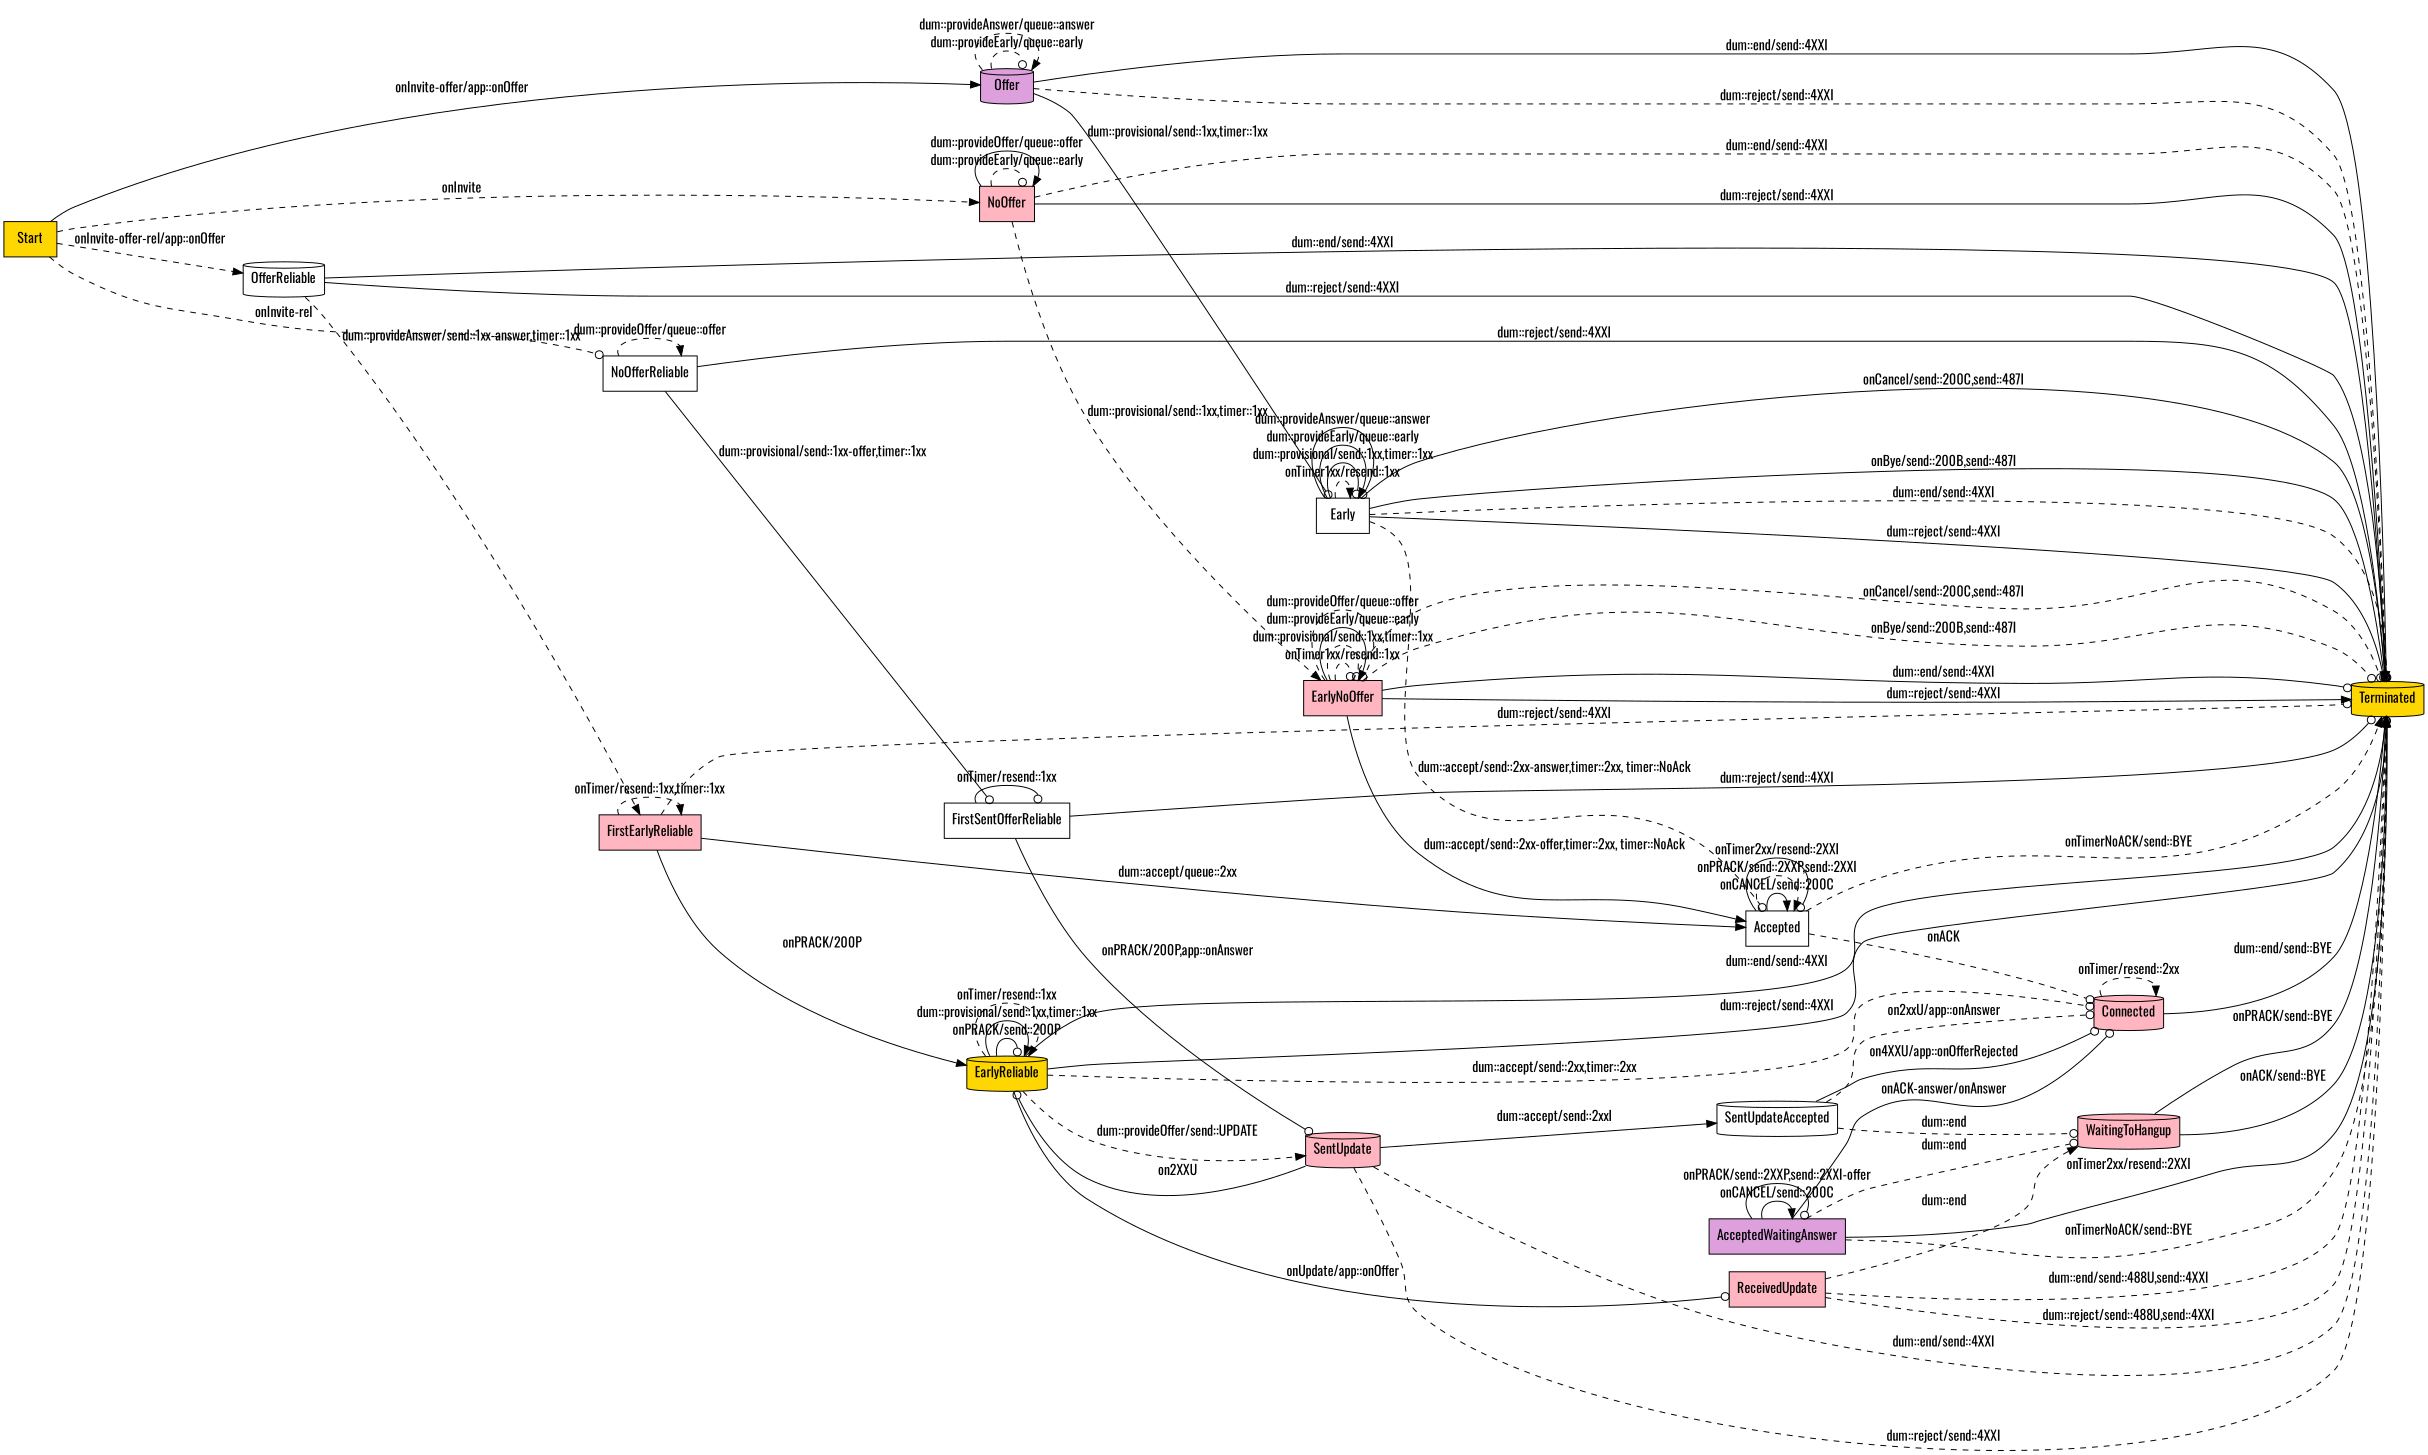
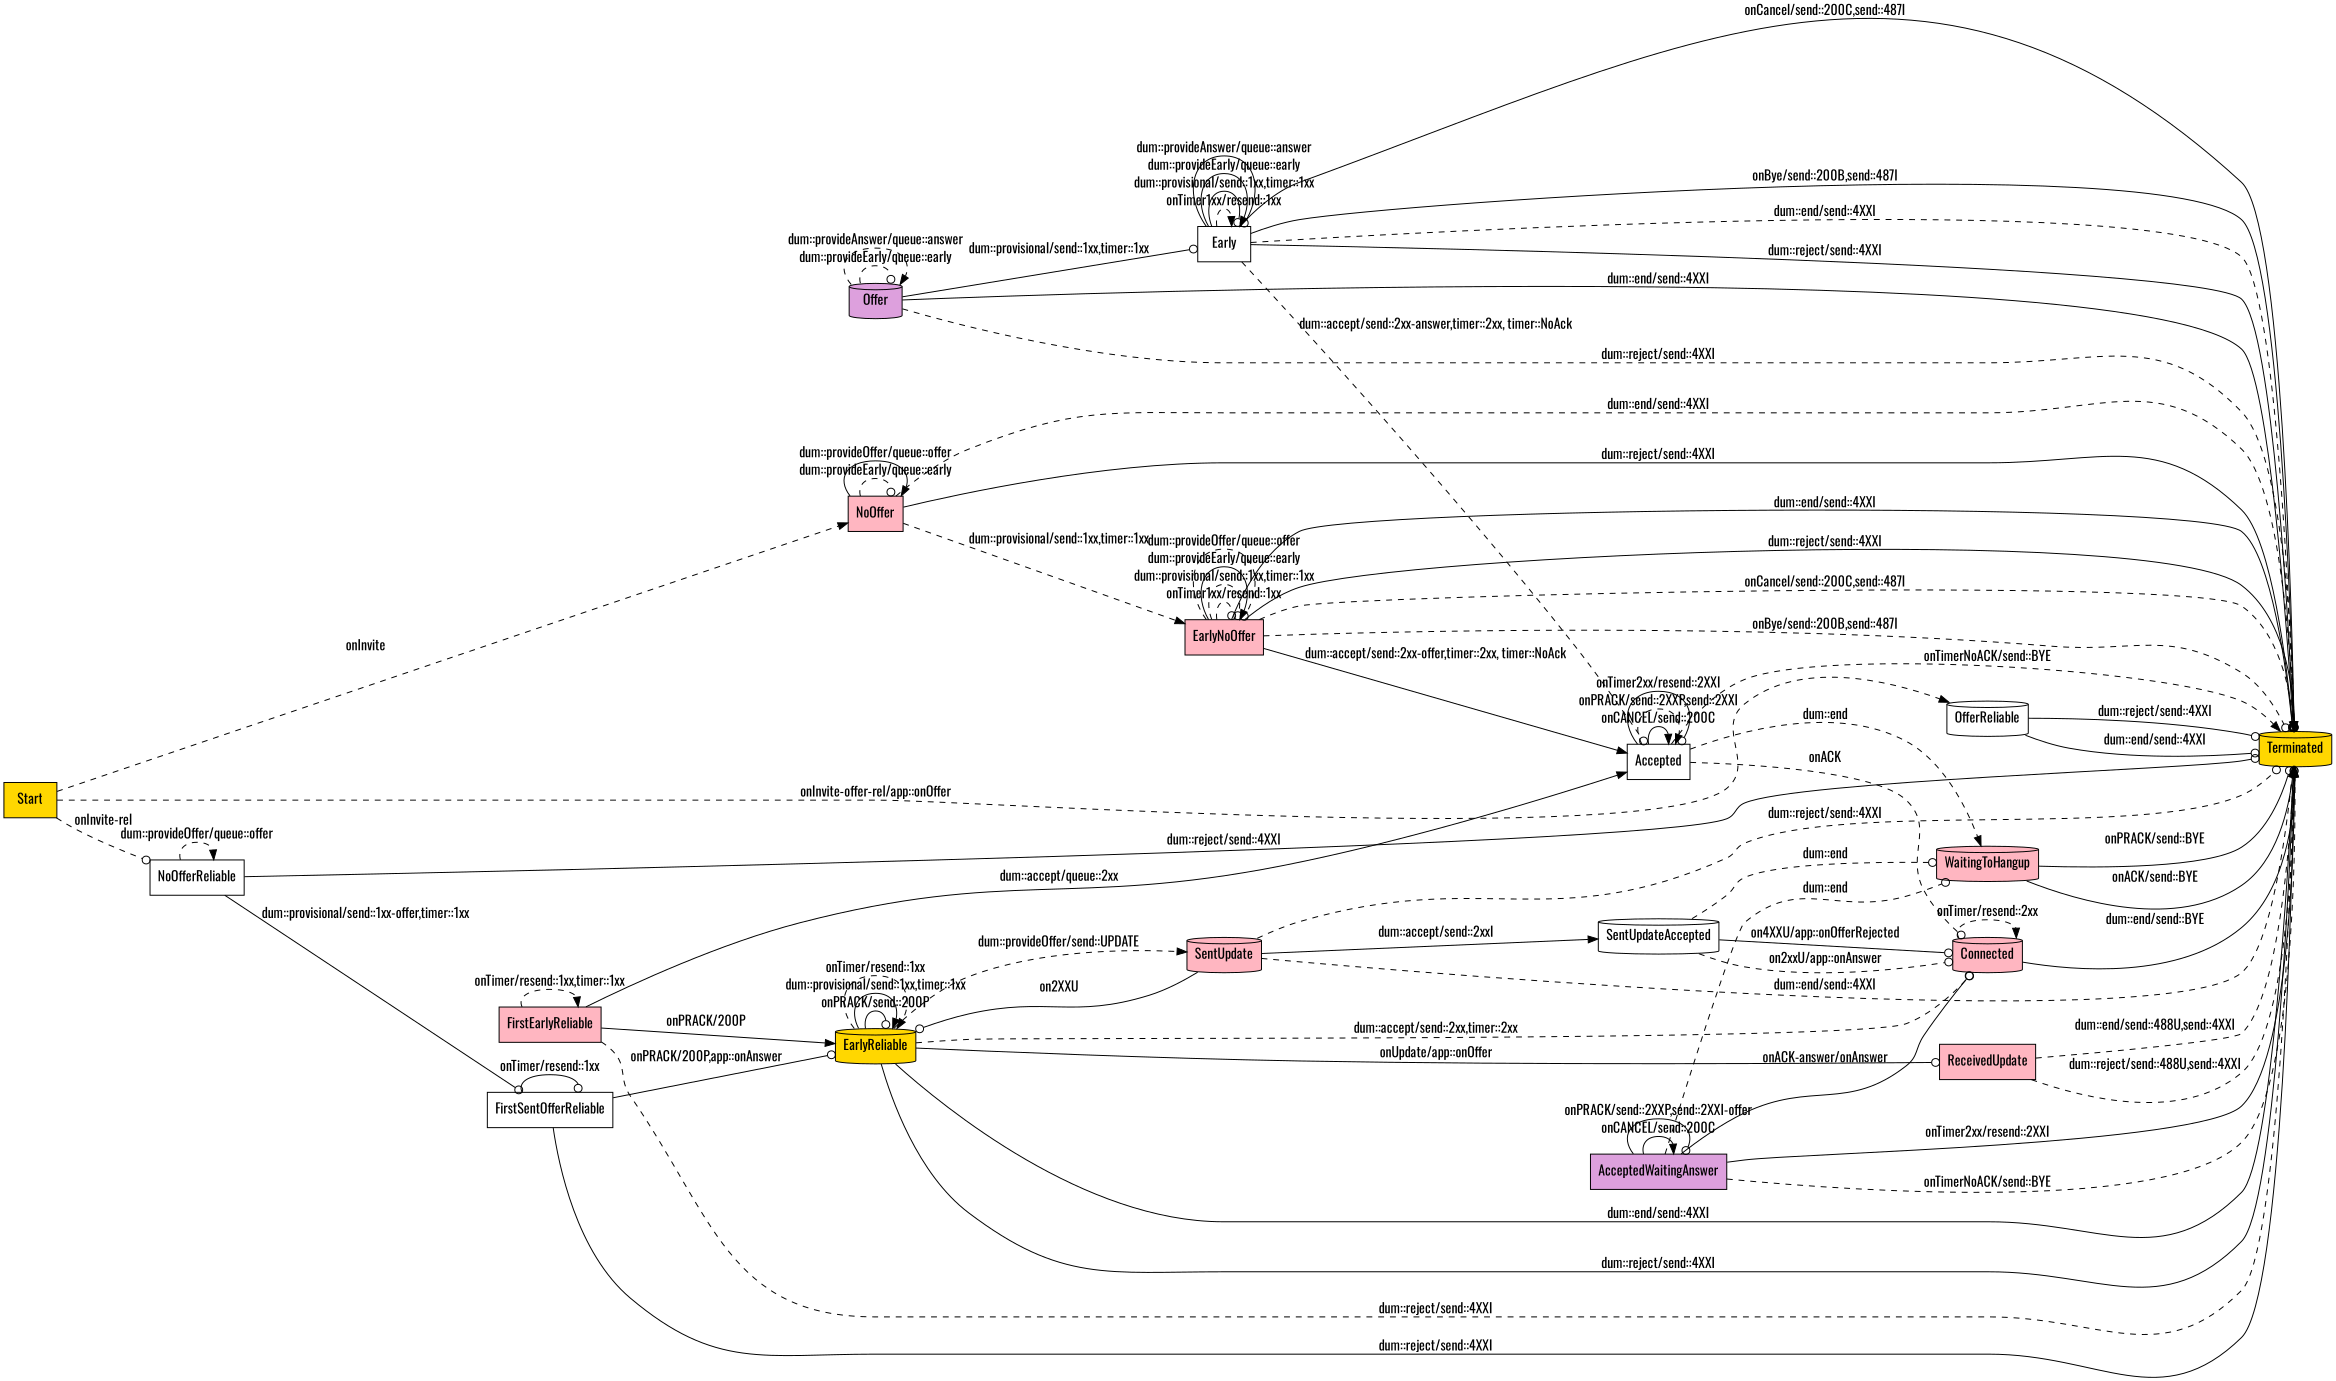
(502, 105) -> none
(483, 543) -> none
(1128, 1000) -> (720, 1077)
(1964, 1239) -> (1858, 726)
